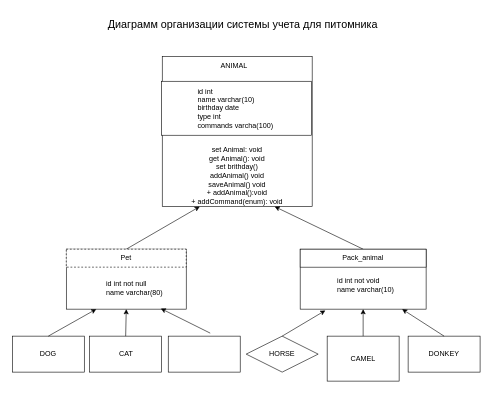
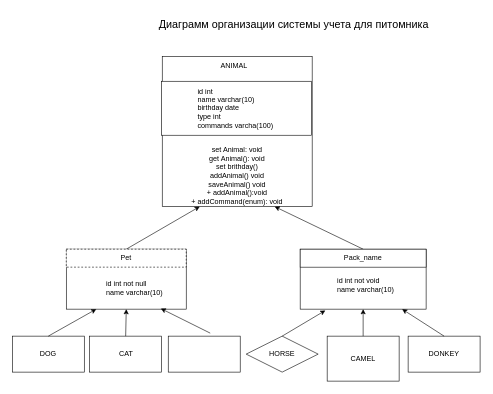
(243, 24) -> (294, 24)
(363, 258) -> (363, 258)
(135, 288) -> (135, 288)
